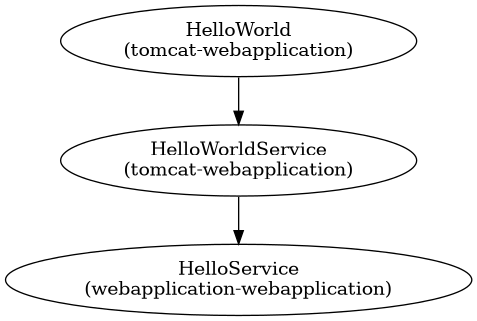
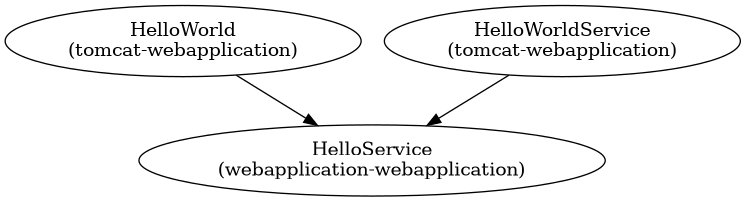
(239, 94) -> (271, 97)
